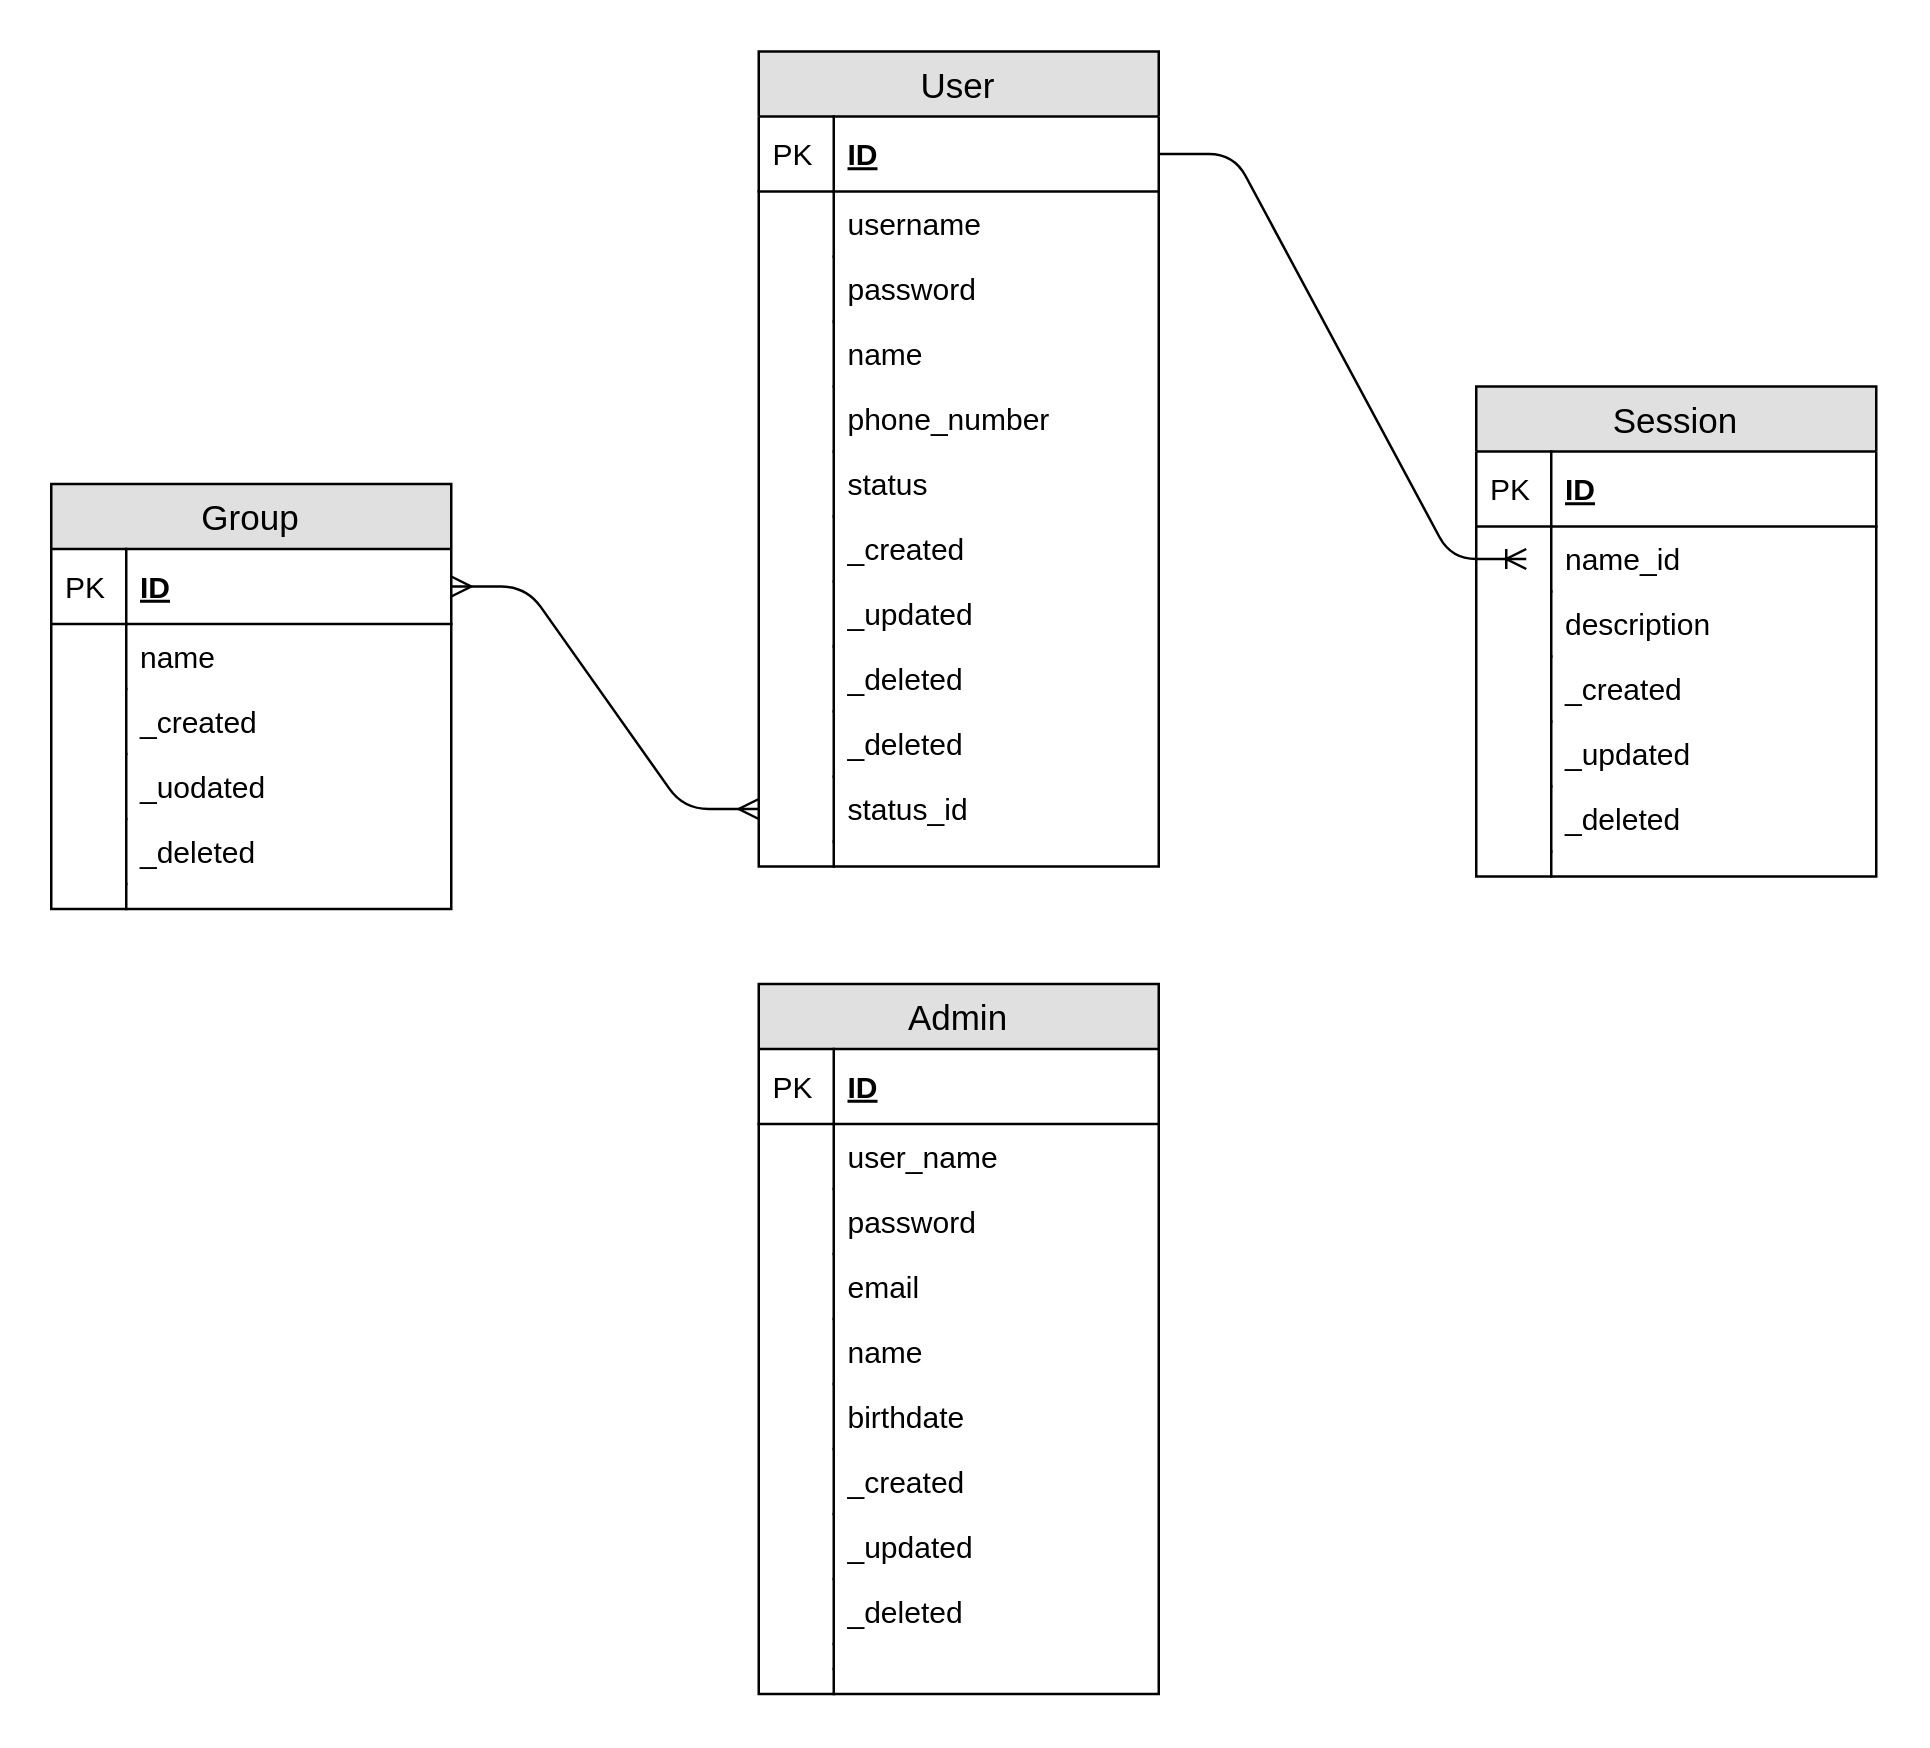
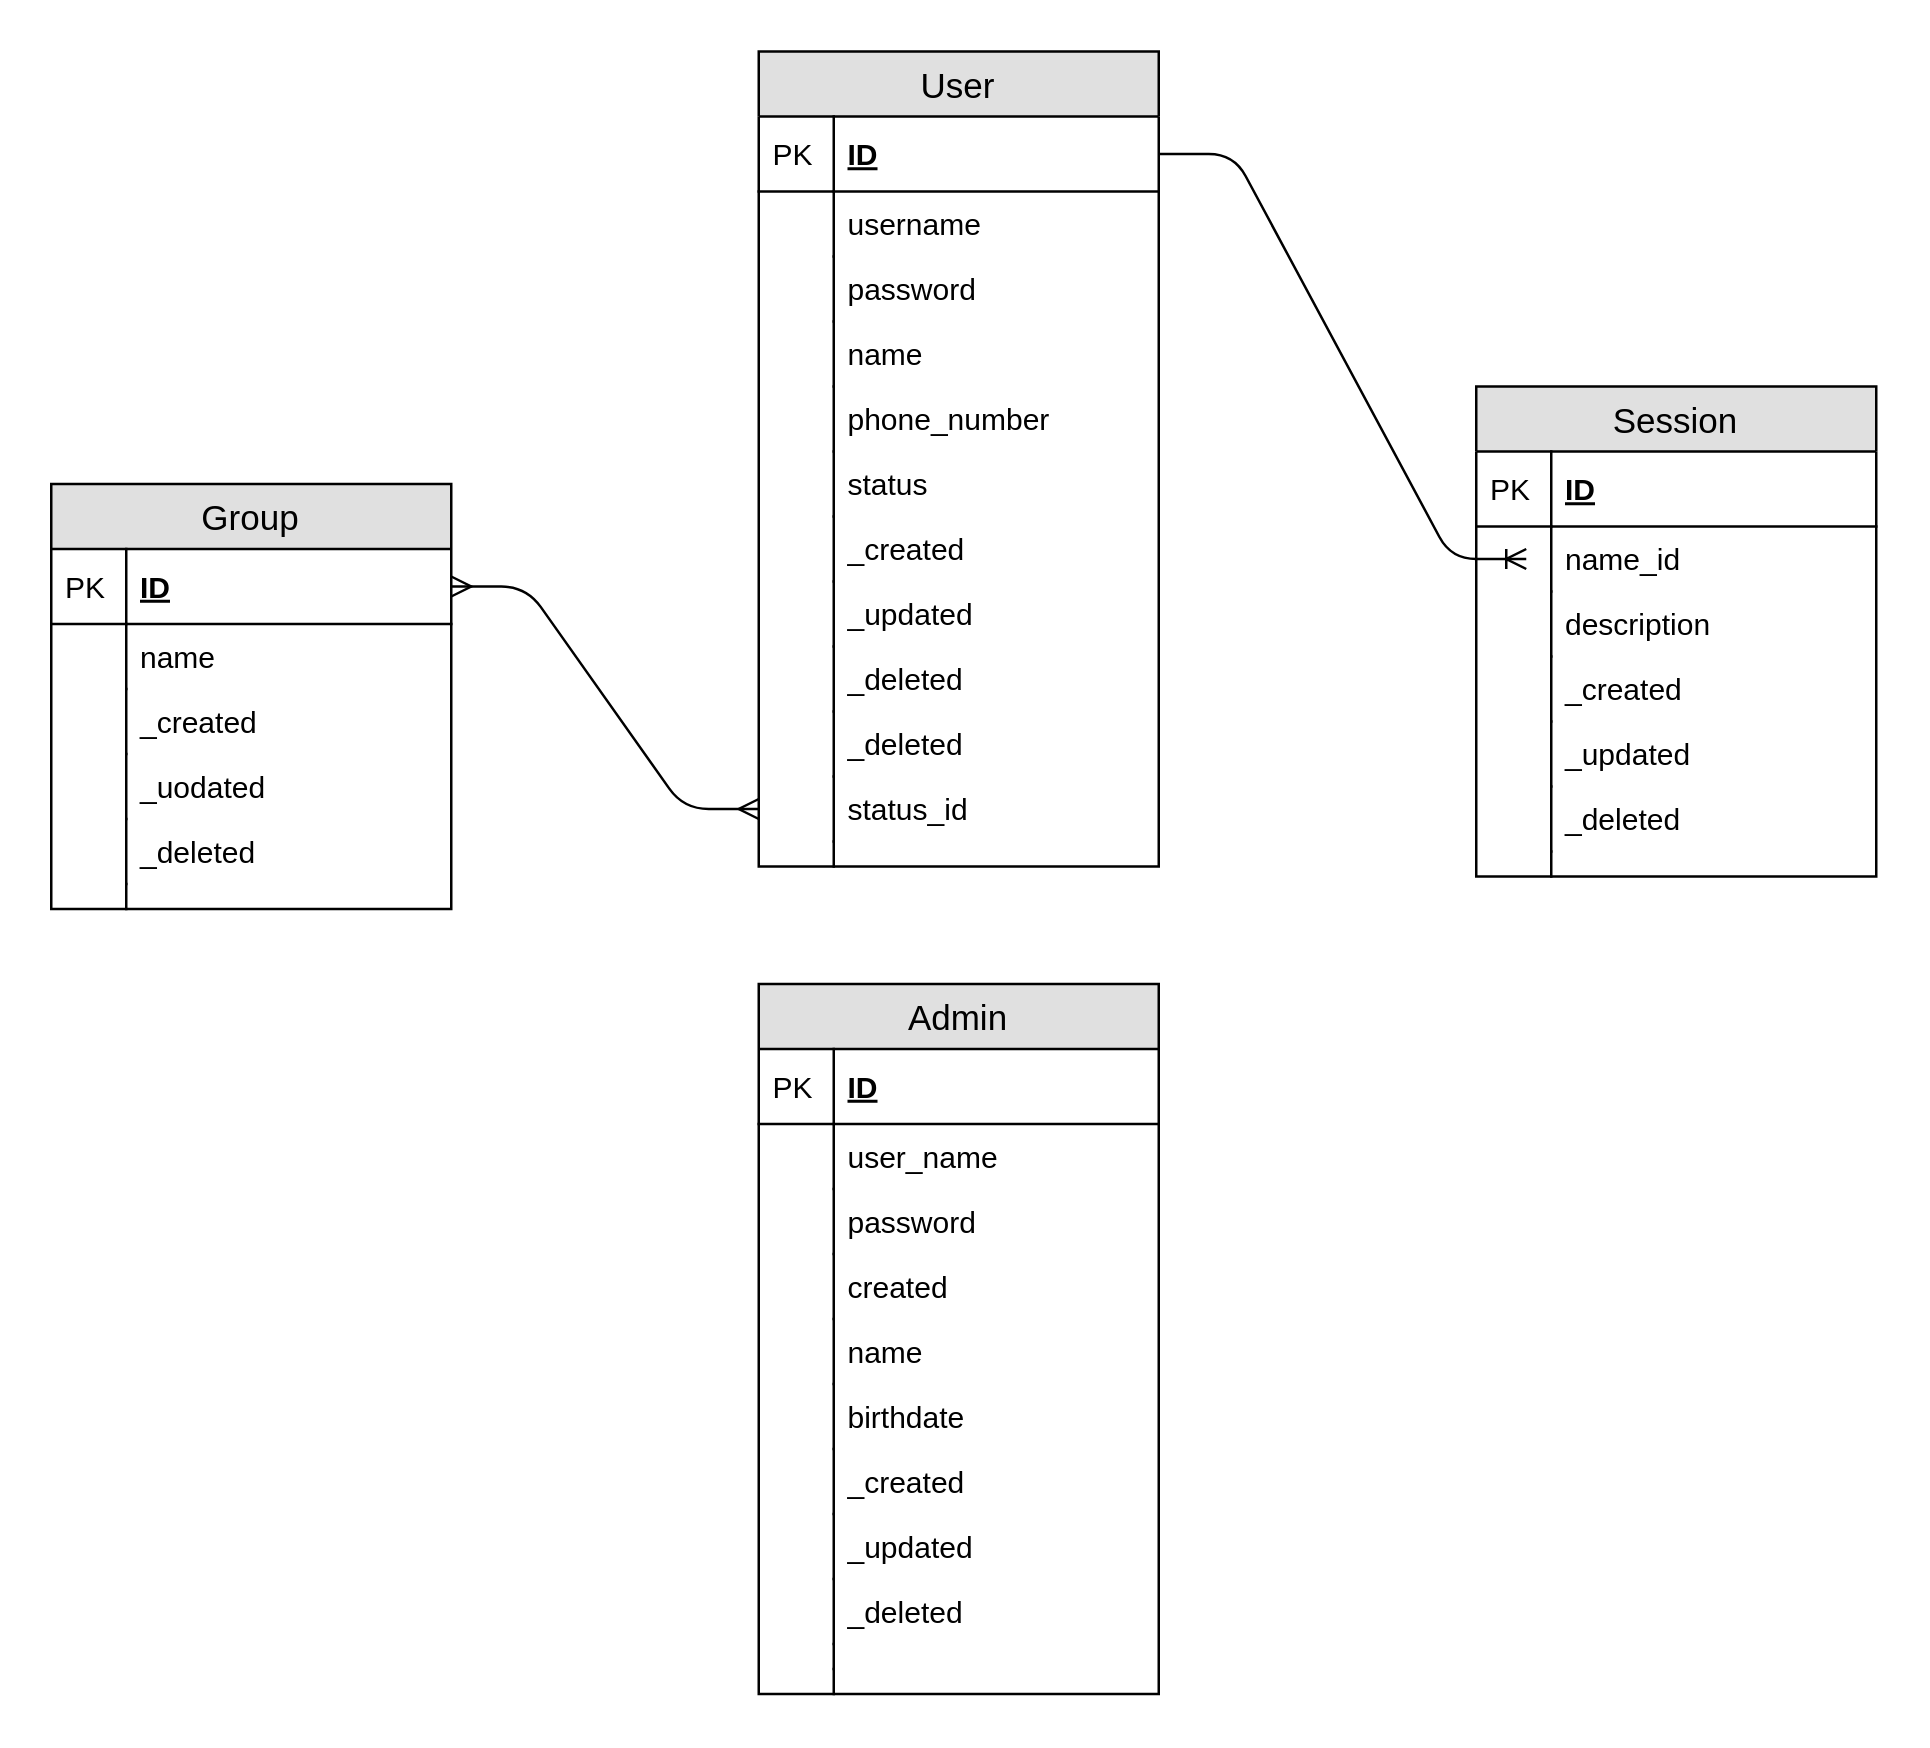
(882, 1288) -> (906, 1288)
